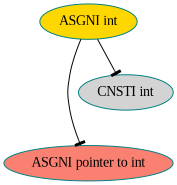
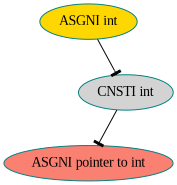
(68, 90) -> (108, 125)
